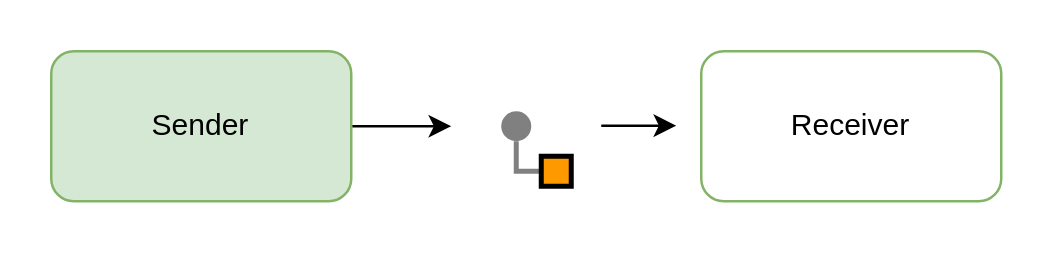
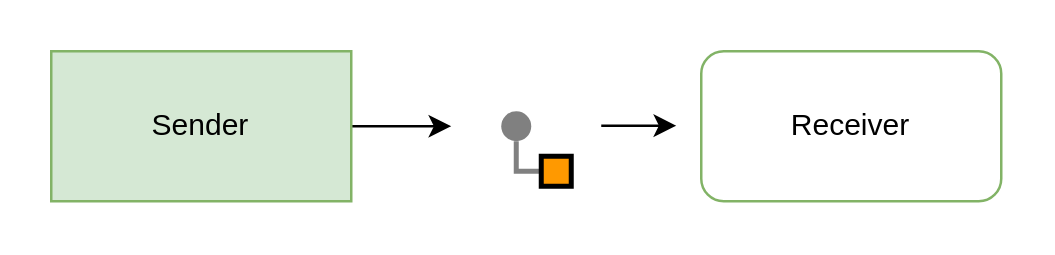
(201, 126) -> (201, 126)
